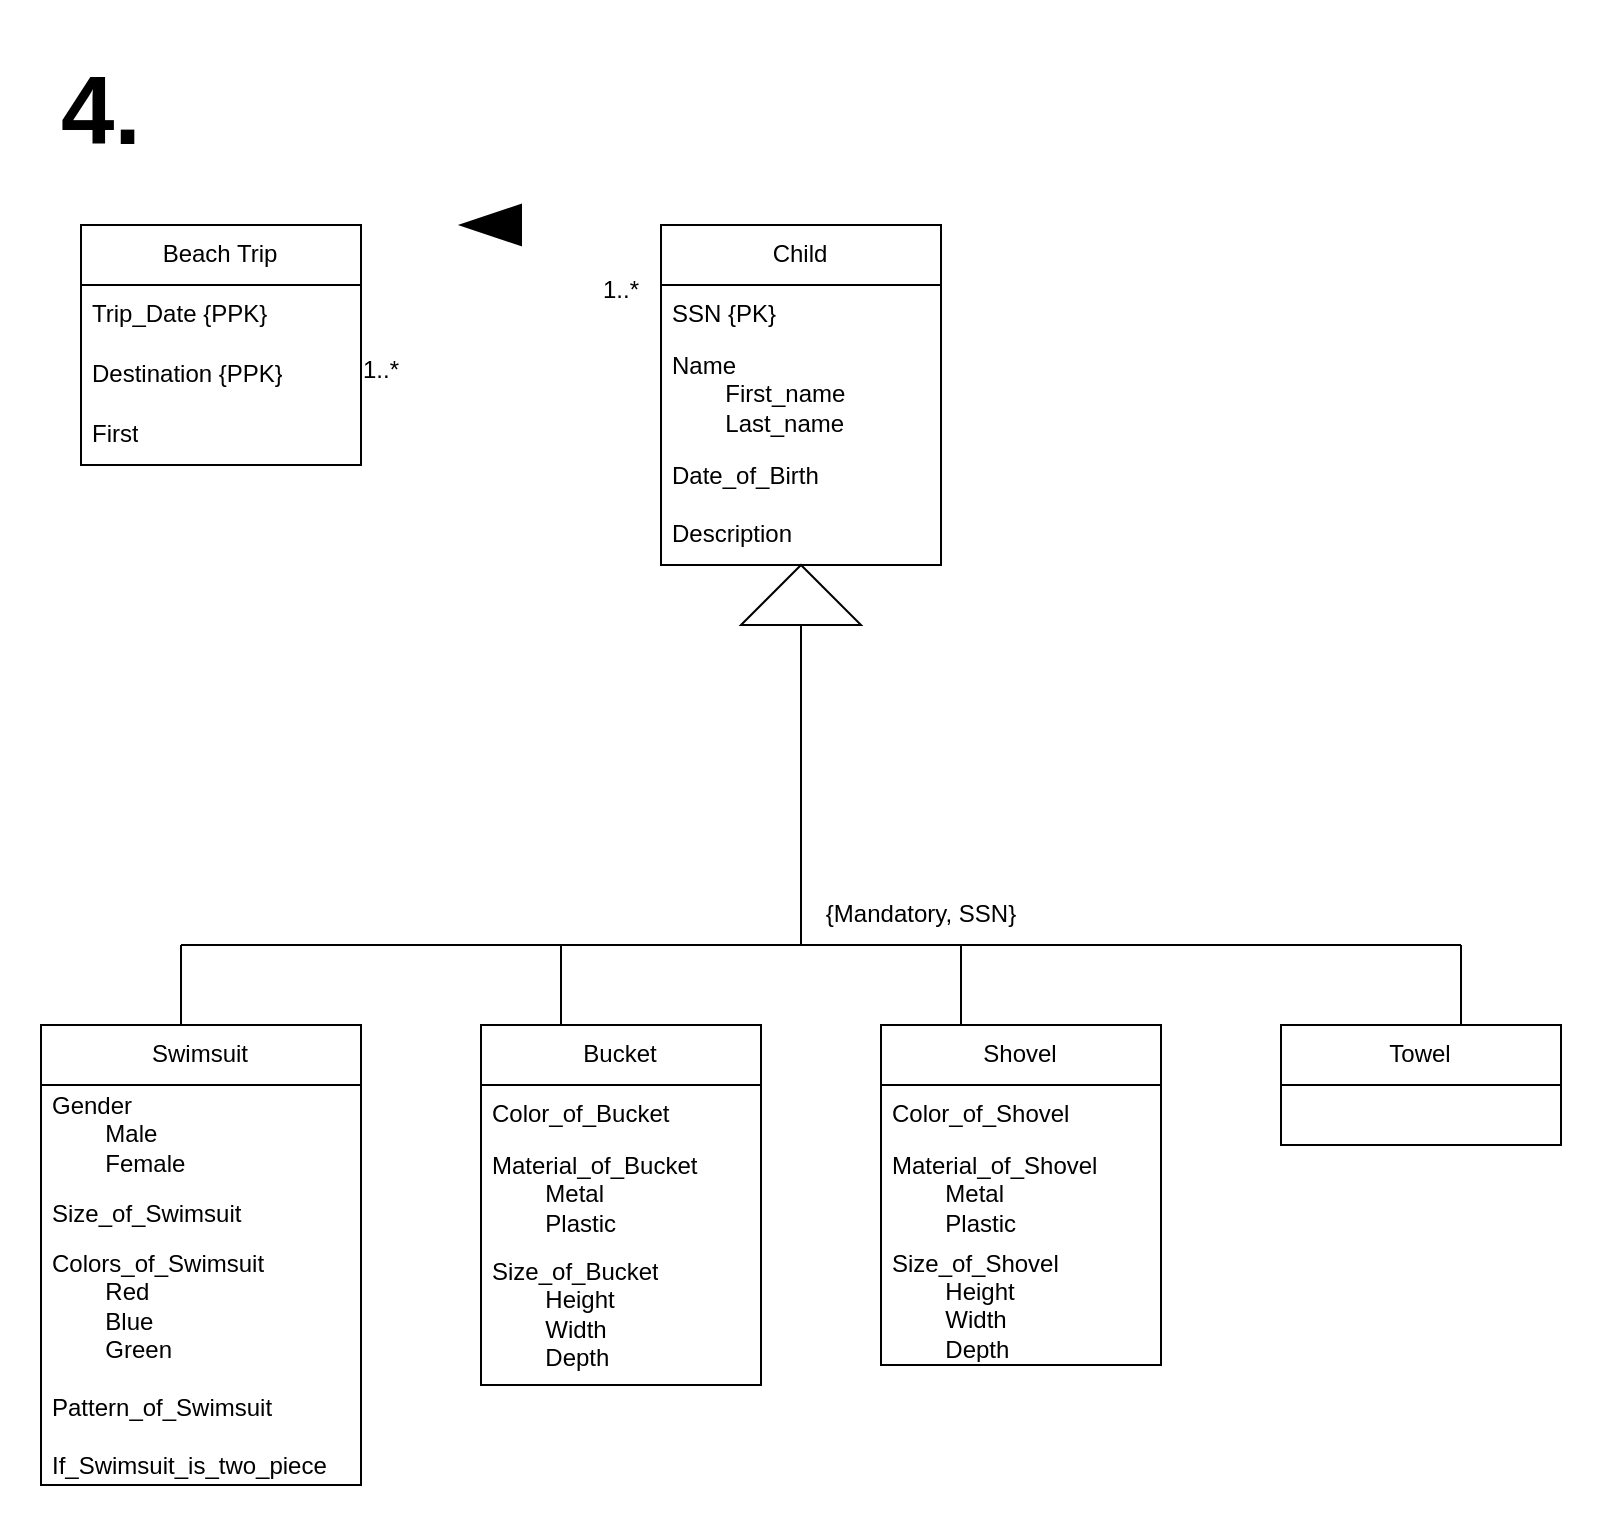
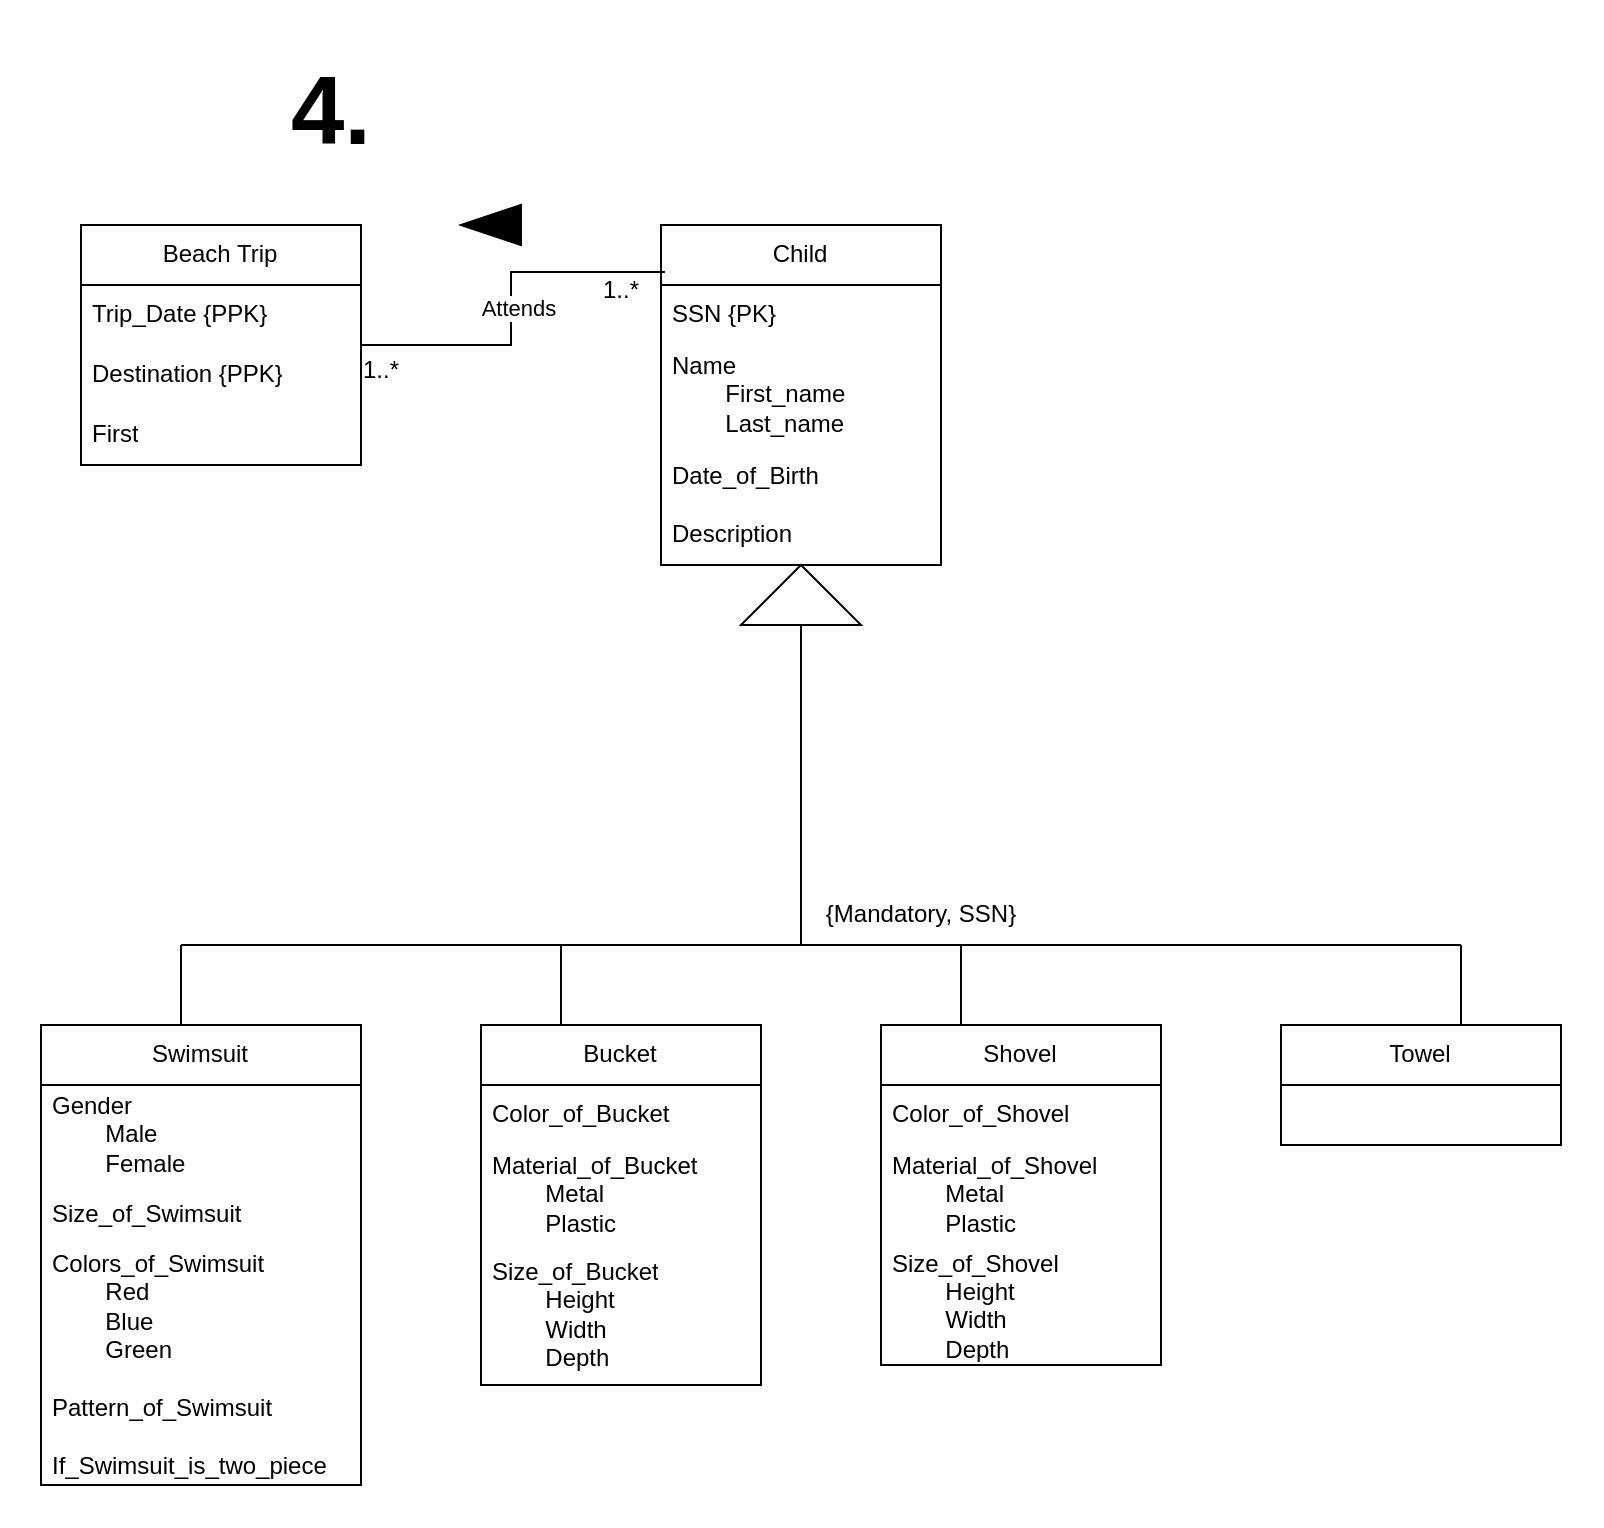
(101, 111) -> (331, 111)
none -> (511, 306)
